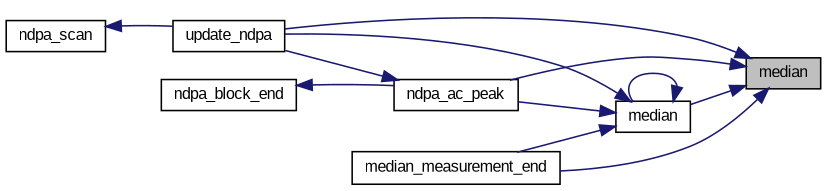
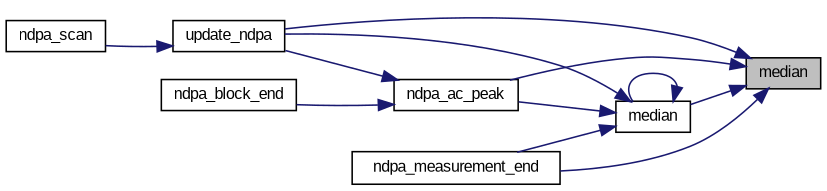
(147, 26) -> (131, 46)
(353, 85) -> (337, 105)
(456, 168) -> (456, 168)
